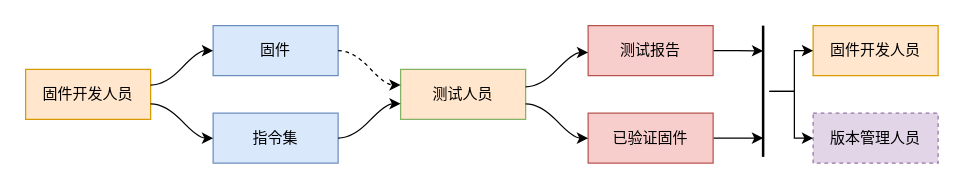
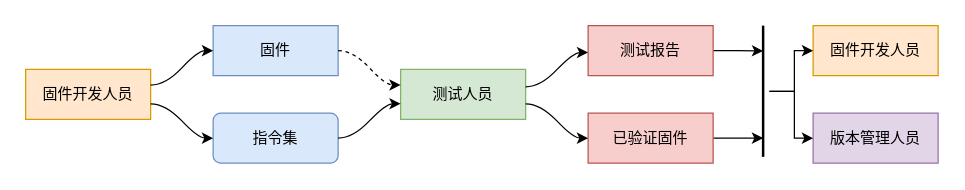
(463, 94) -> (463, 94)
(276, 138) -> (276, 138)
(876, 138) -> (876, 138)
